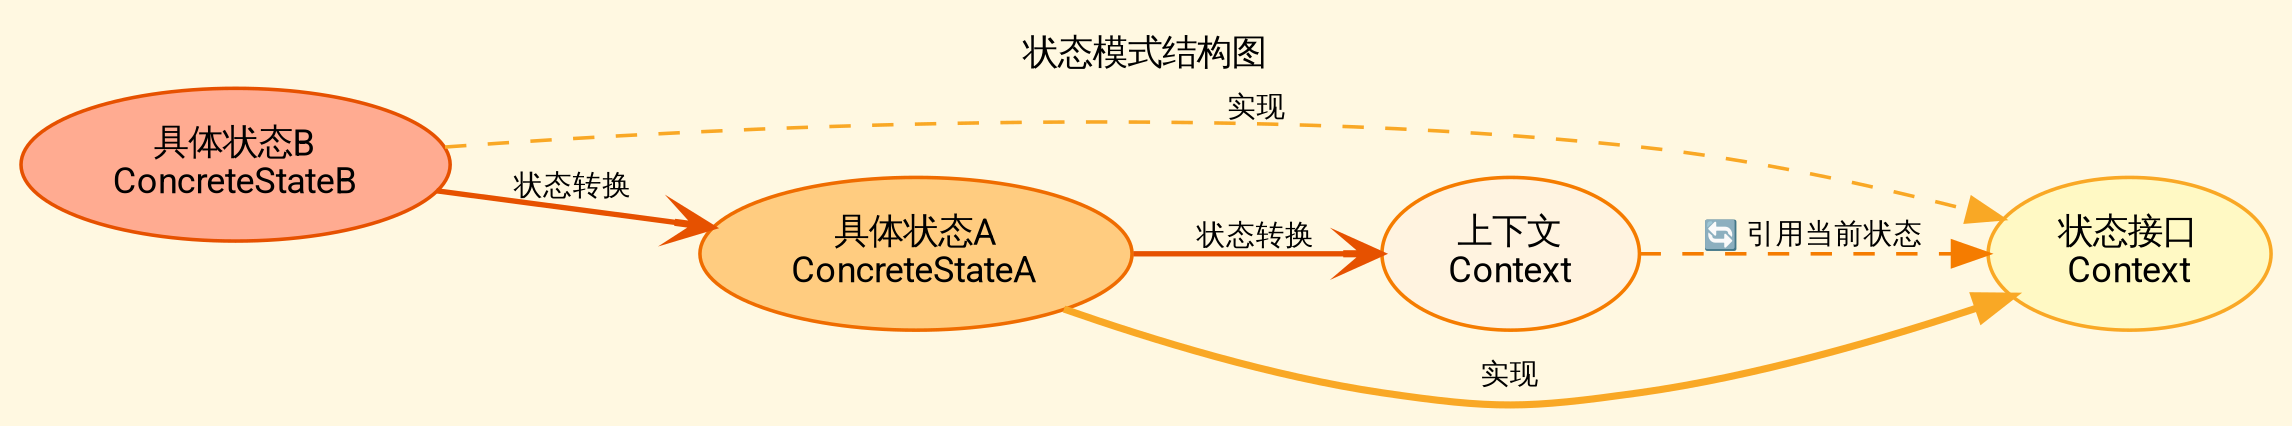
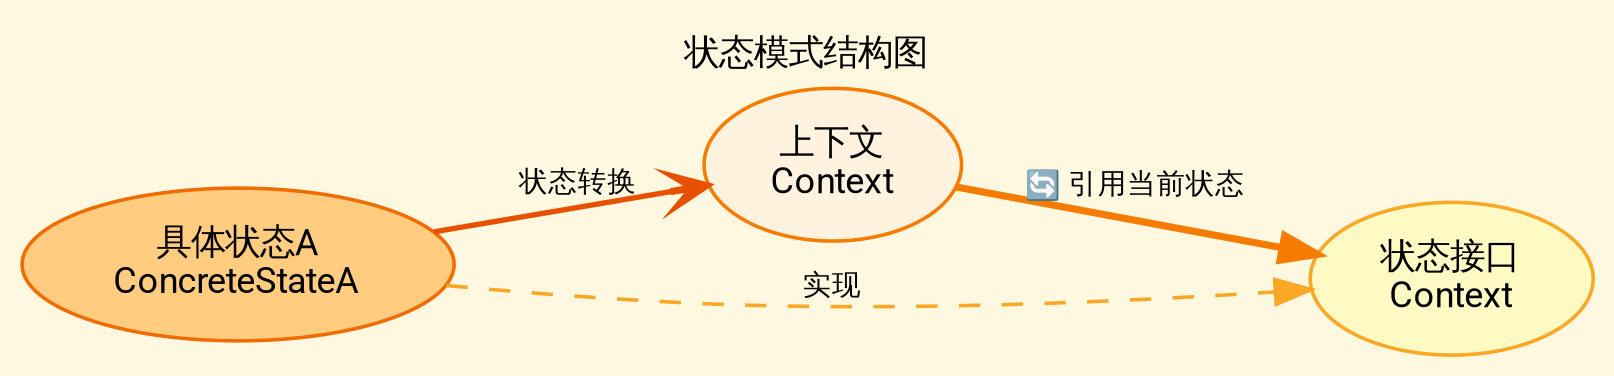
(236, 165) -> none
(1795, 254) -> (1119, 217)
(1520, 405) -> (861, 307)
